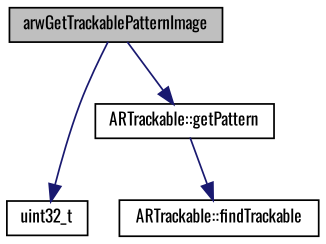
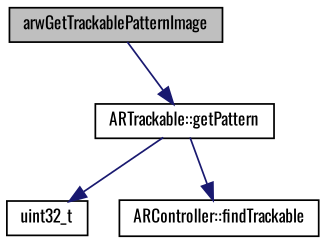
(77, 112) -> (123, 165)
(219, 218) -> (219, 218)
